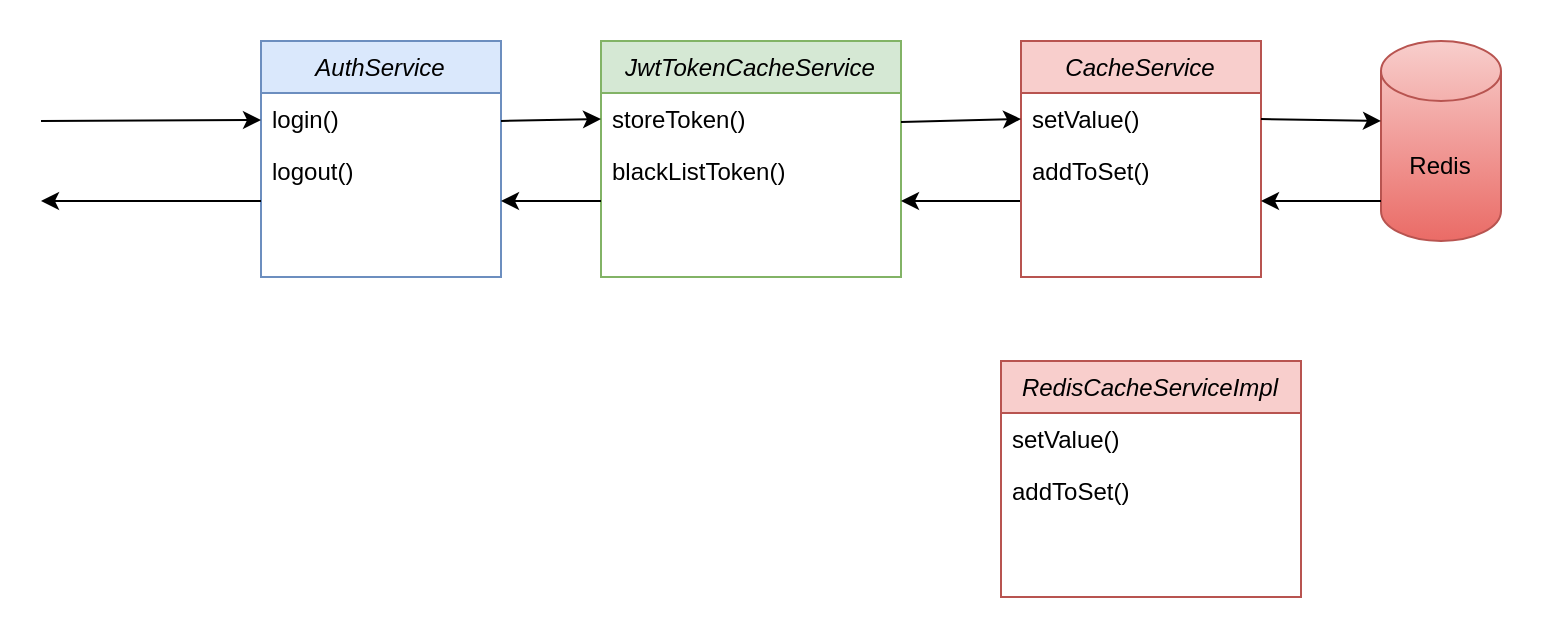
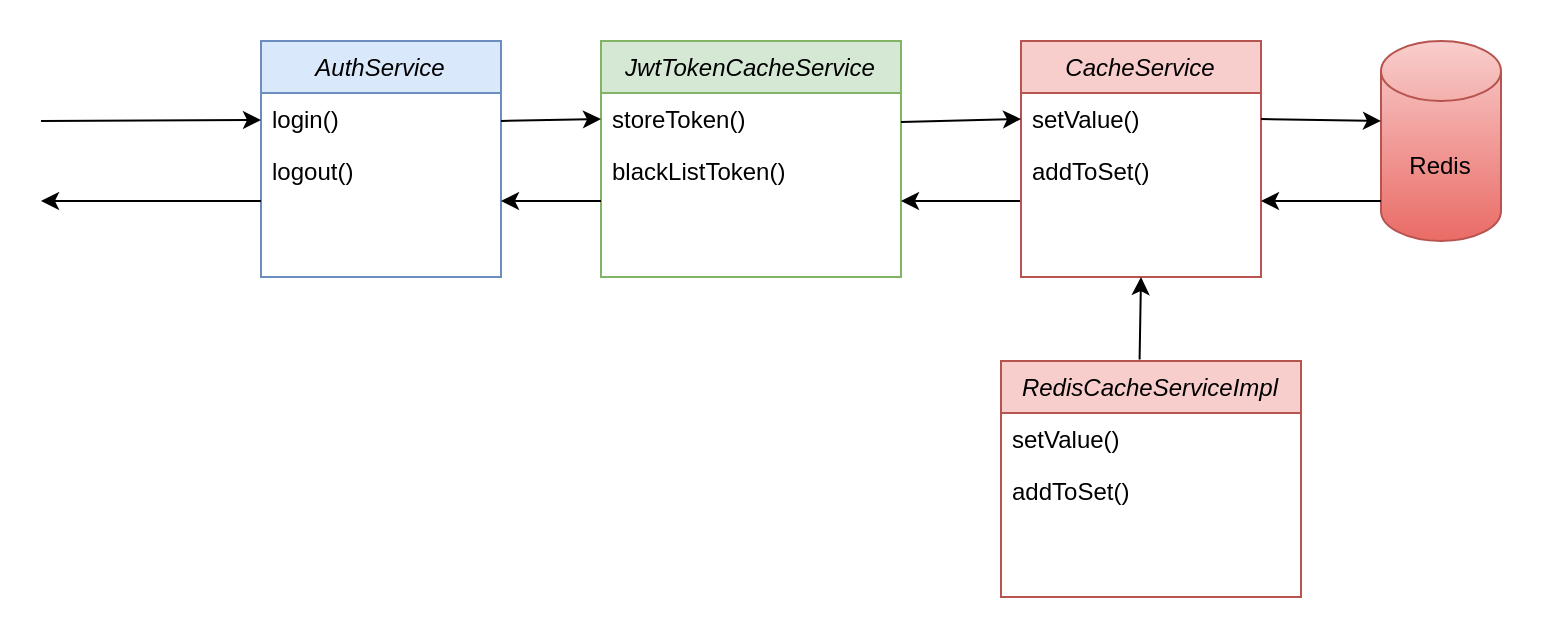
none -> (1140, 325)
